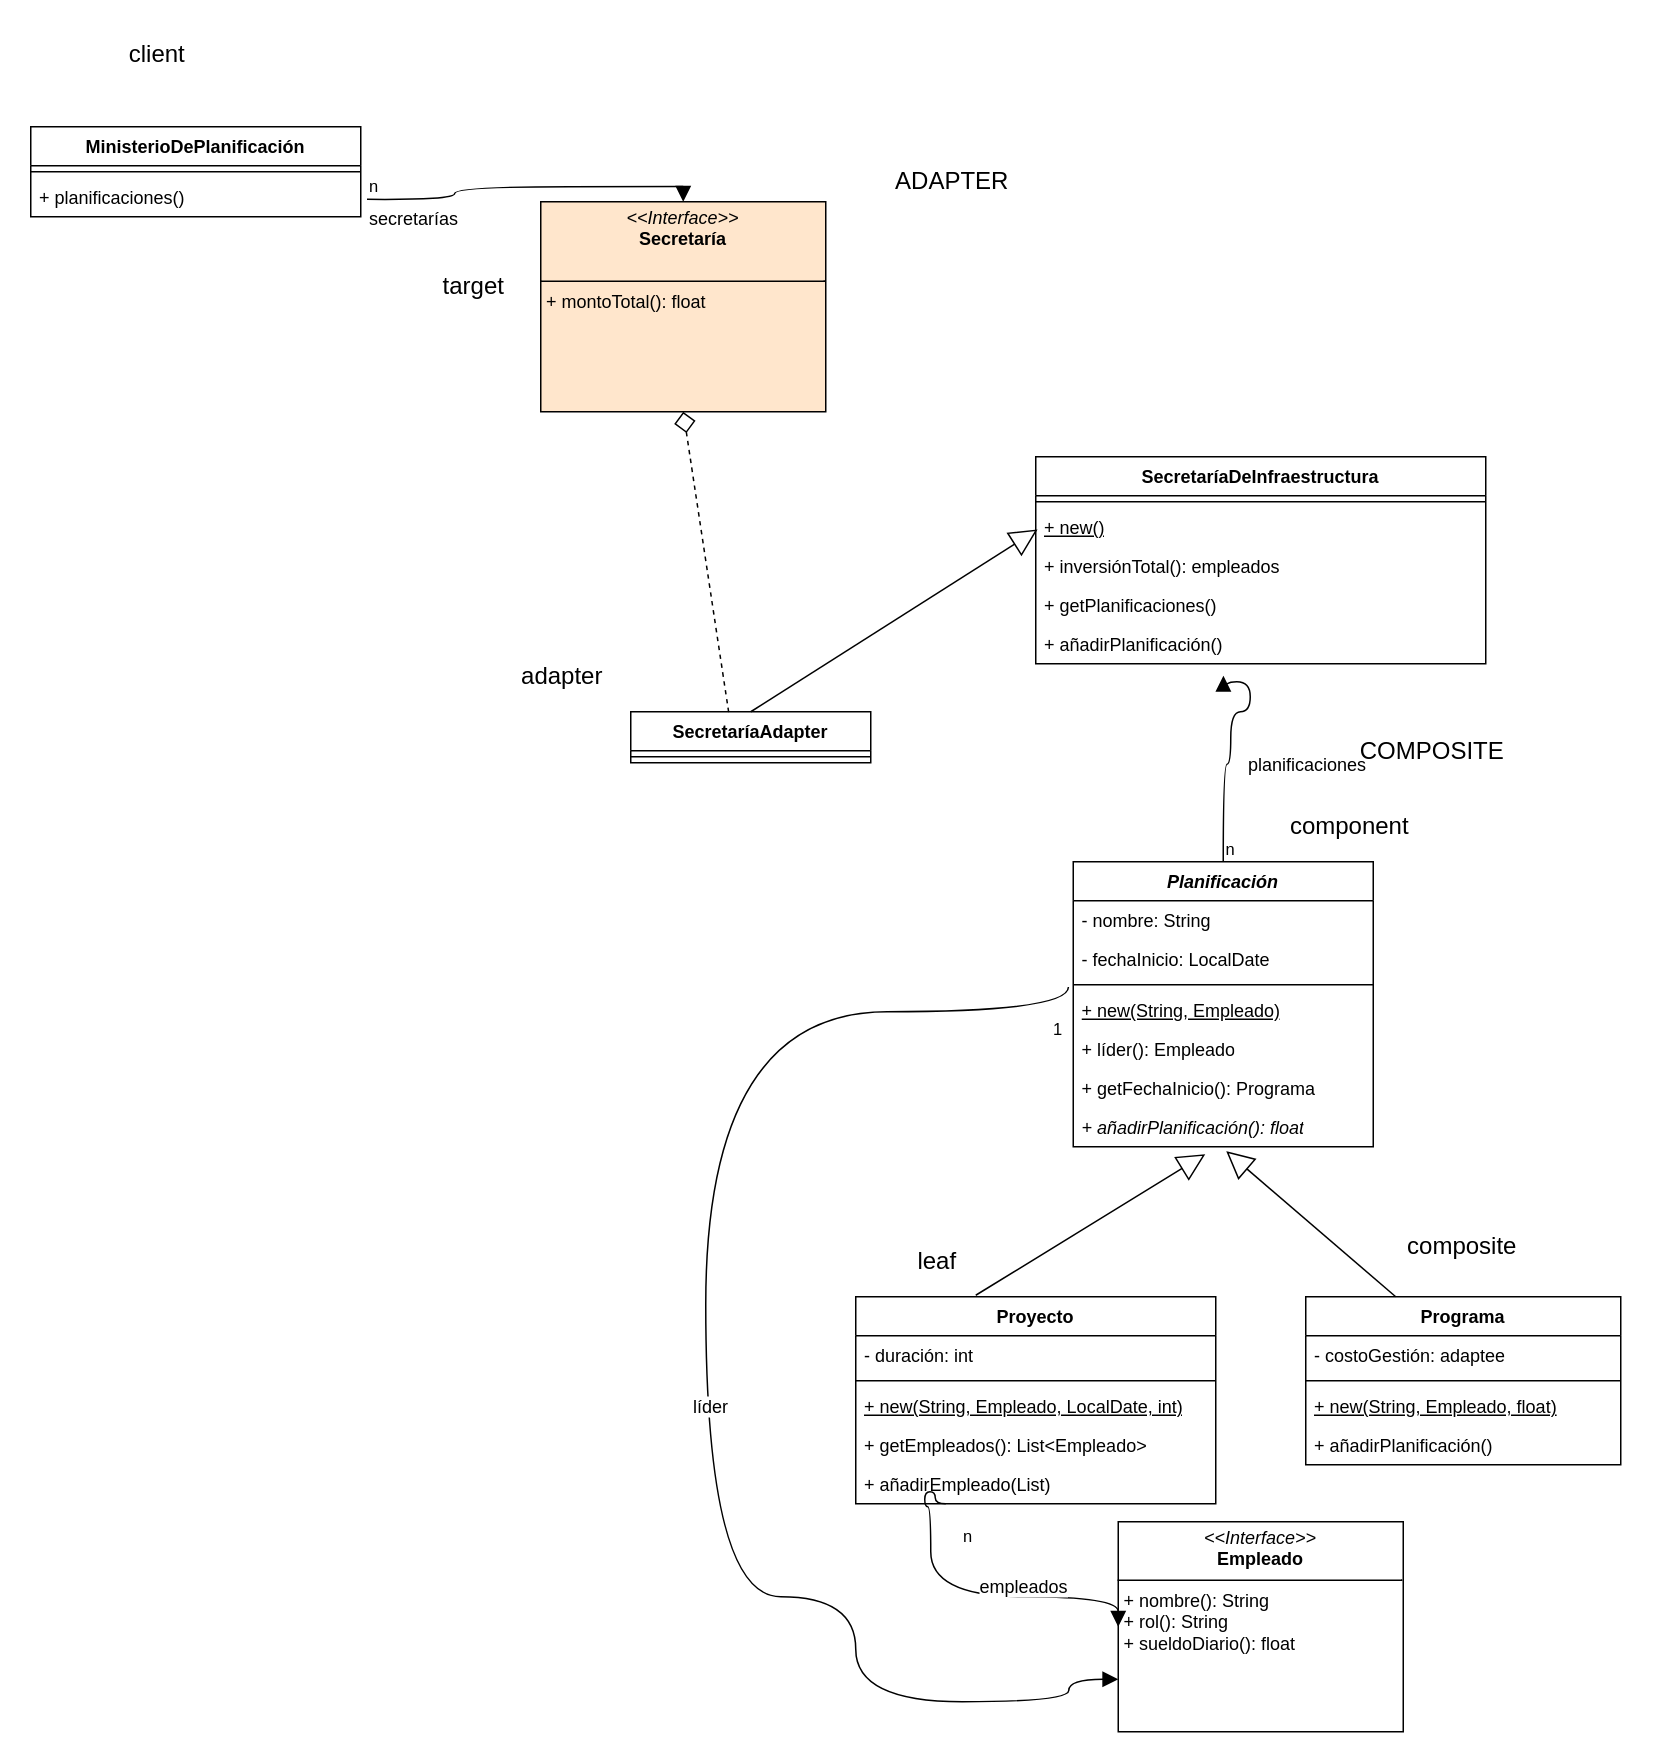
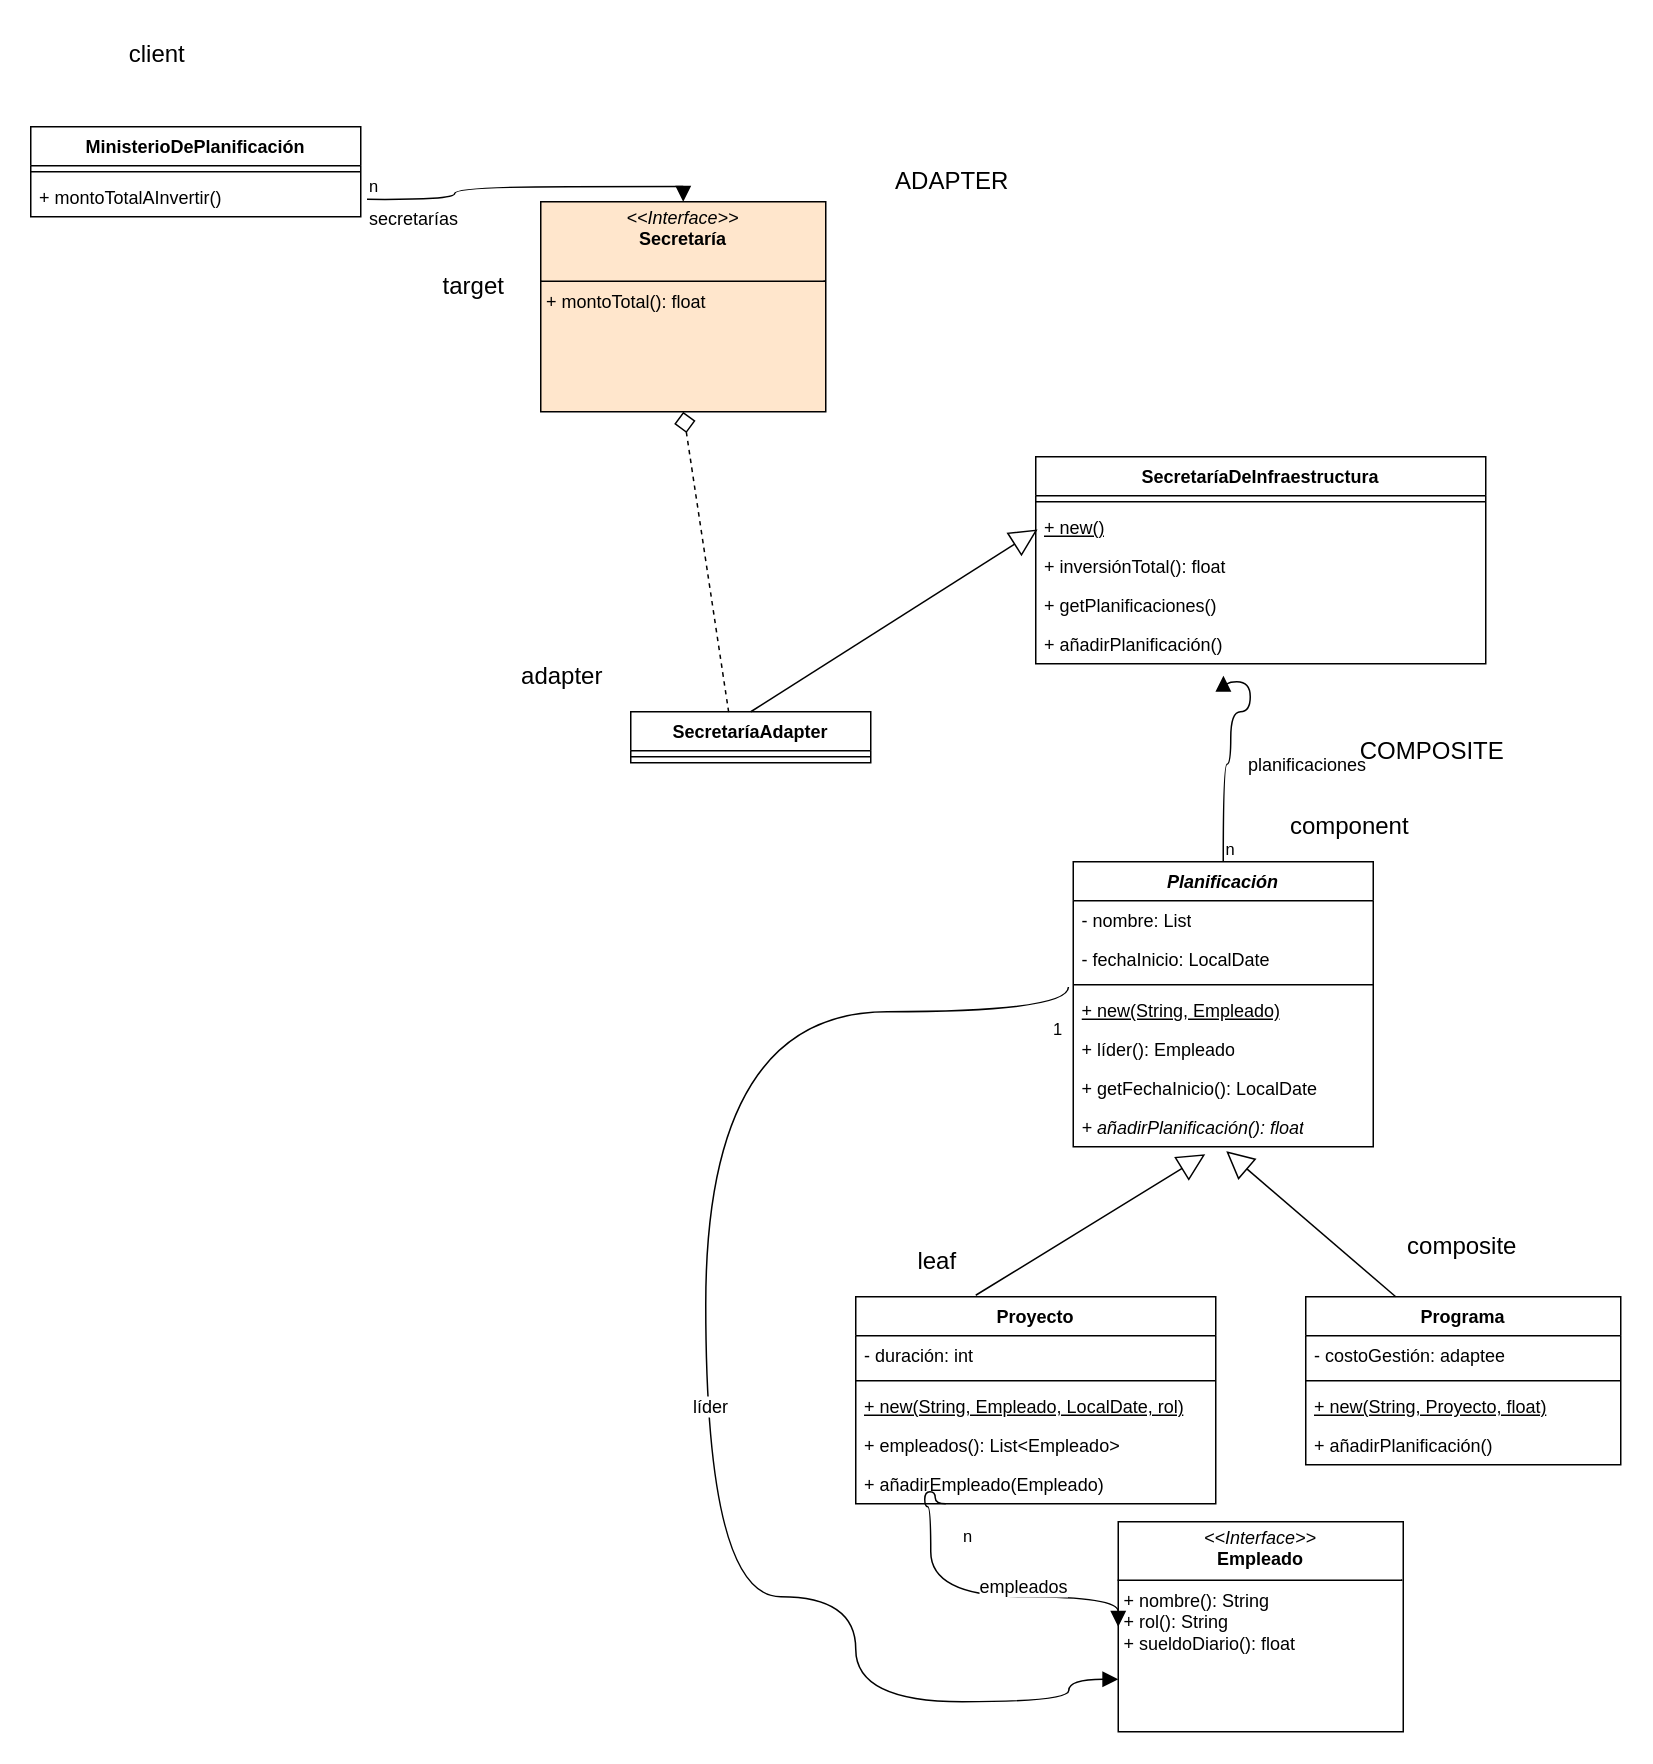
(124, 199) -> (149, 199)
(1175, 568) -> (1154, 568)
(1154, 922) -> (1143, 922)
(1212, 1090) -> (1214, 1090)
(1036, 1408) -> (1036, 1408)
(1447, 1408) -> (1450, 1408)
(1012, 1447) -> (997, 1447)
(966, 1486) -> (986, 1486)
